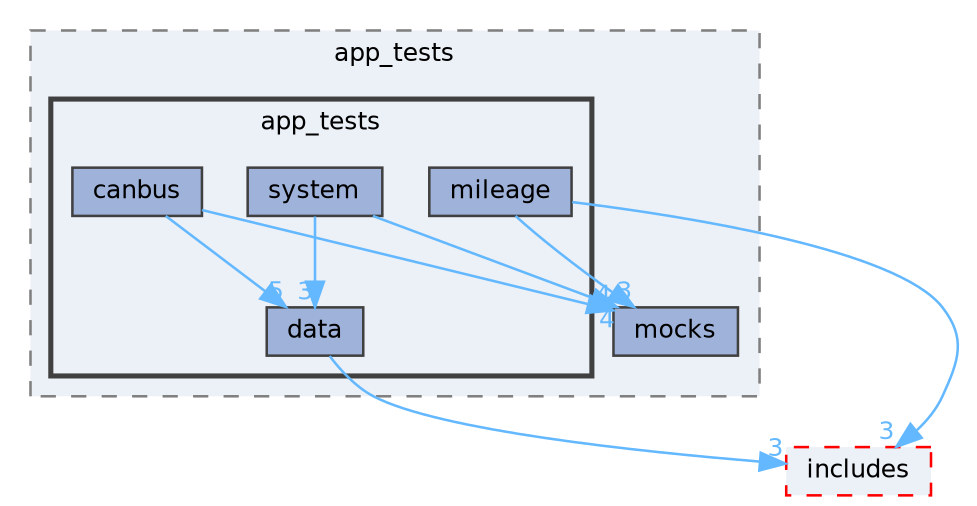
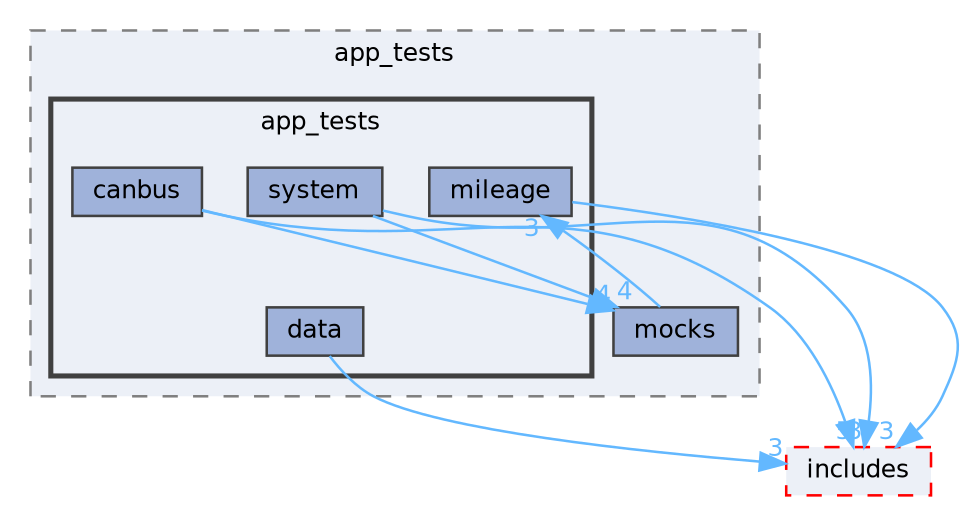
(216, 254) -> (635, 240)
(315, 254) -> (786, 256)
(563, 255) -> (613, 268)
